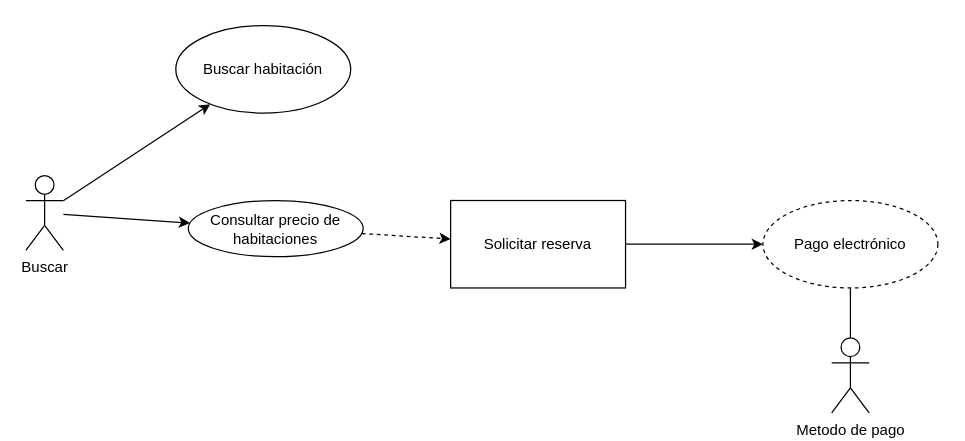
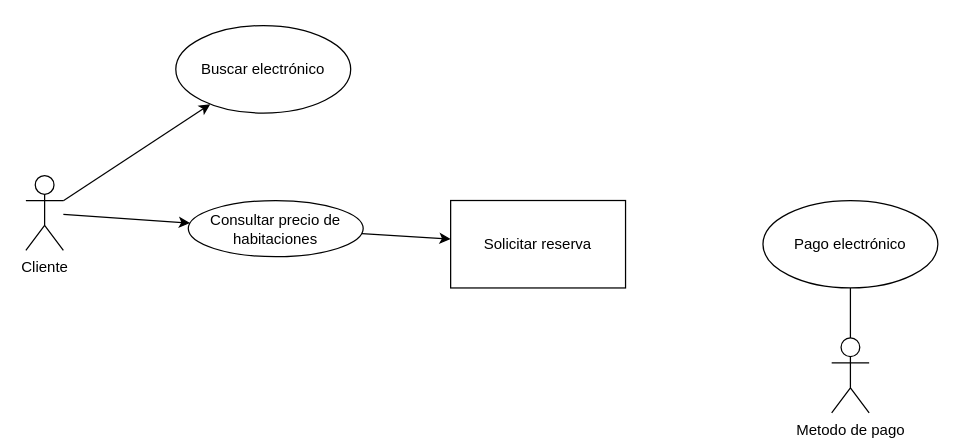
(263, 69) -> (263, 69)
(403, 236) -> (403, 236)
(690, 244) -> none
(851, 244) -> (851, 244)
(45, 268) -> (45, 268)
